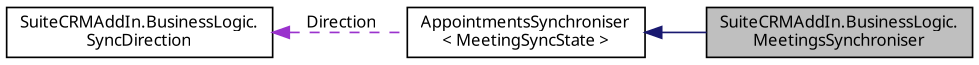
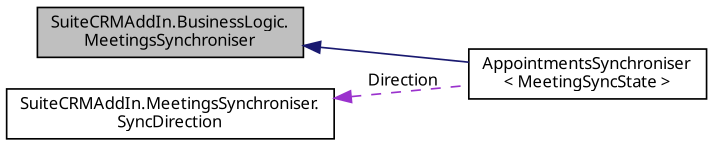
(140, 32) -> (170, 114)
(684, 32) -> (395, 55)
